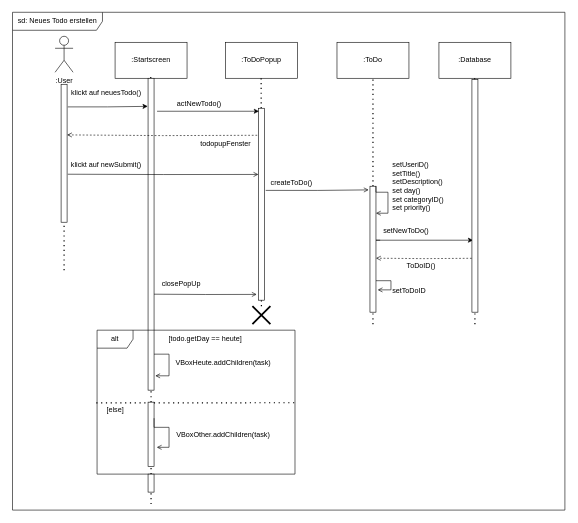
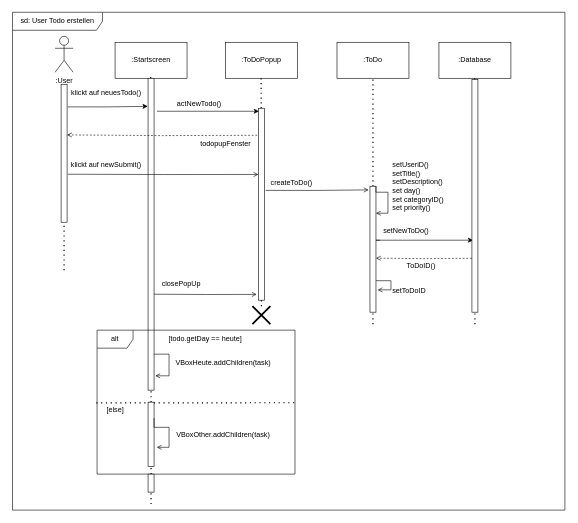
(57, 21) -> (57, 21)
